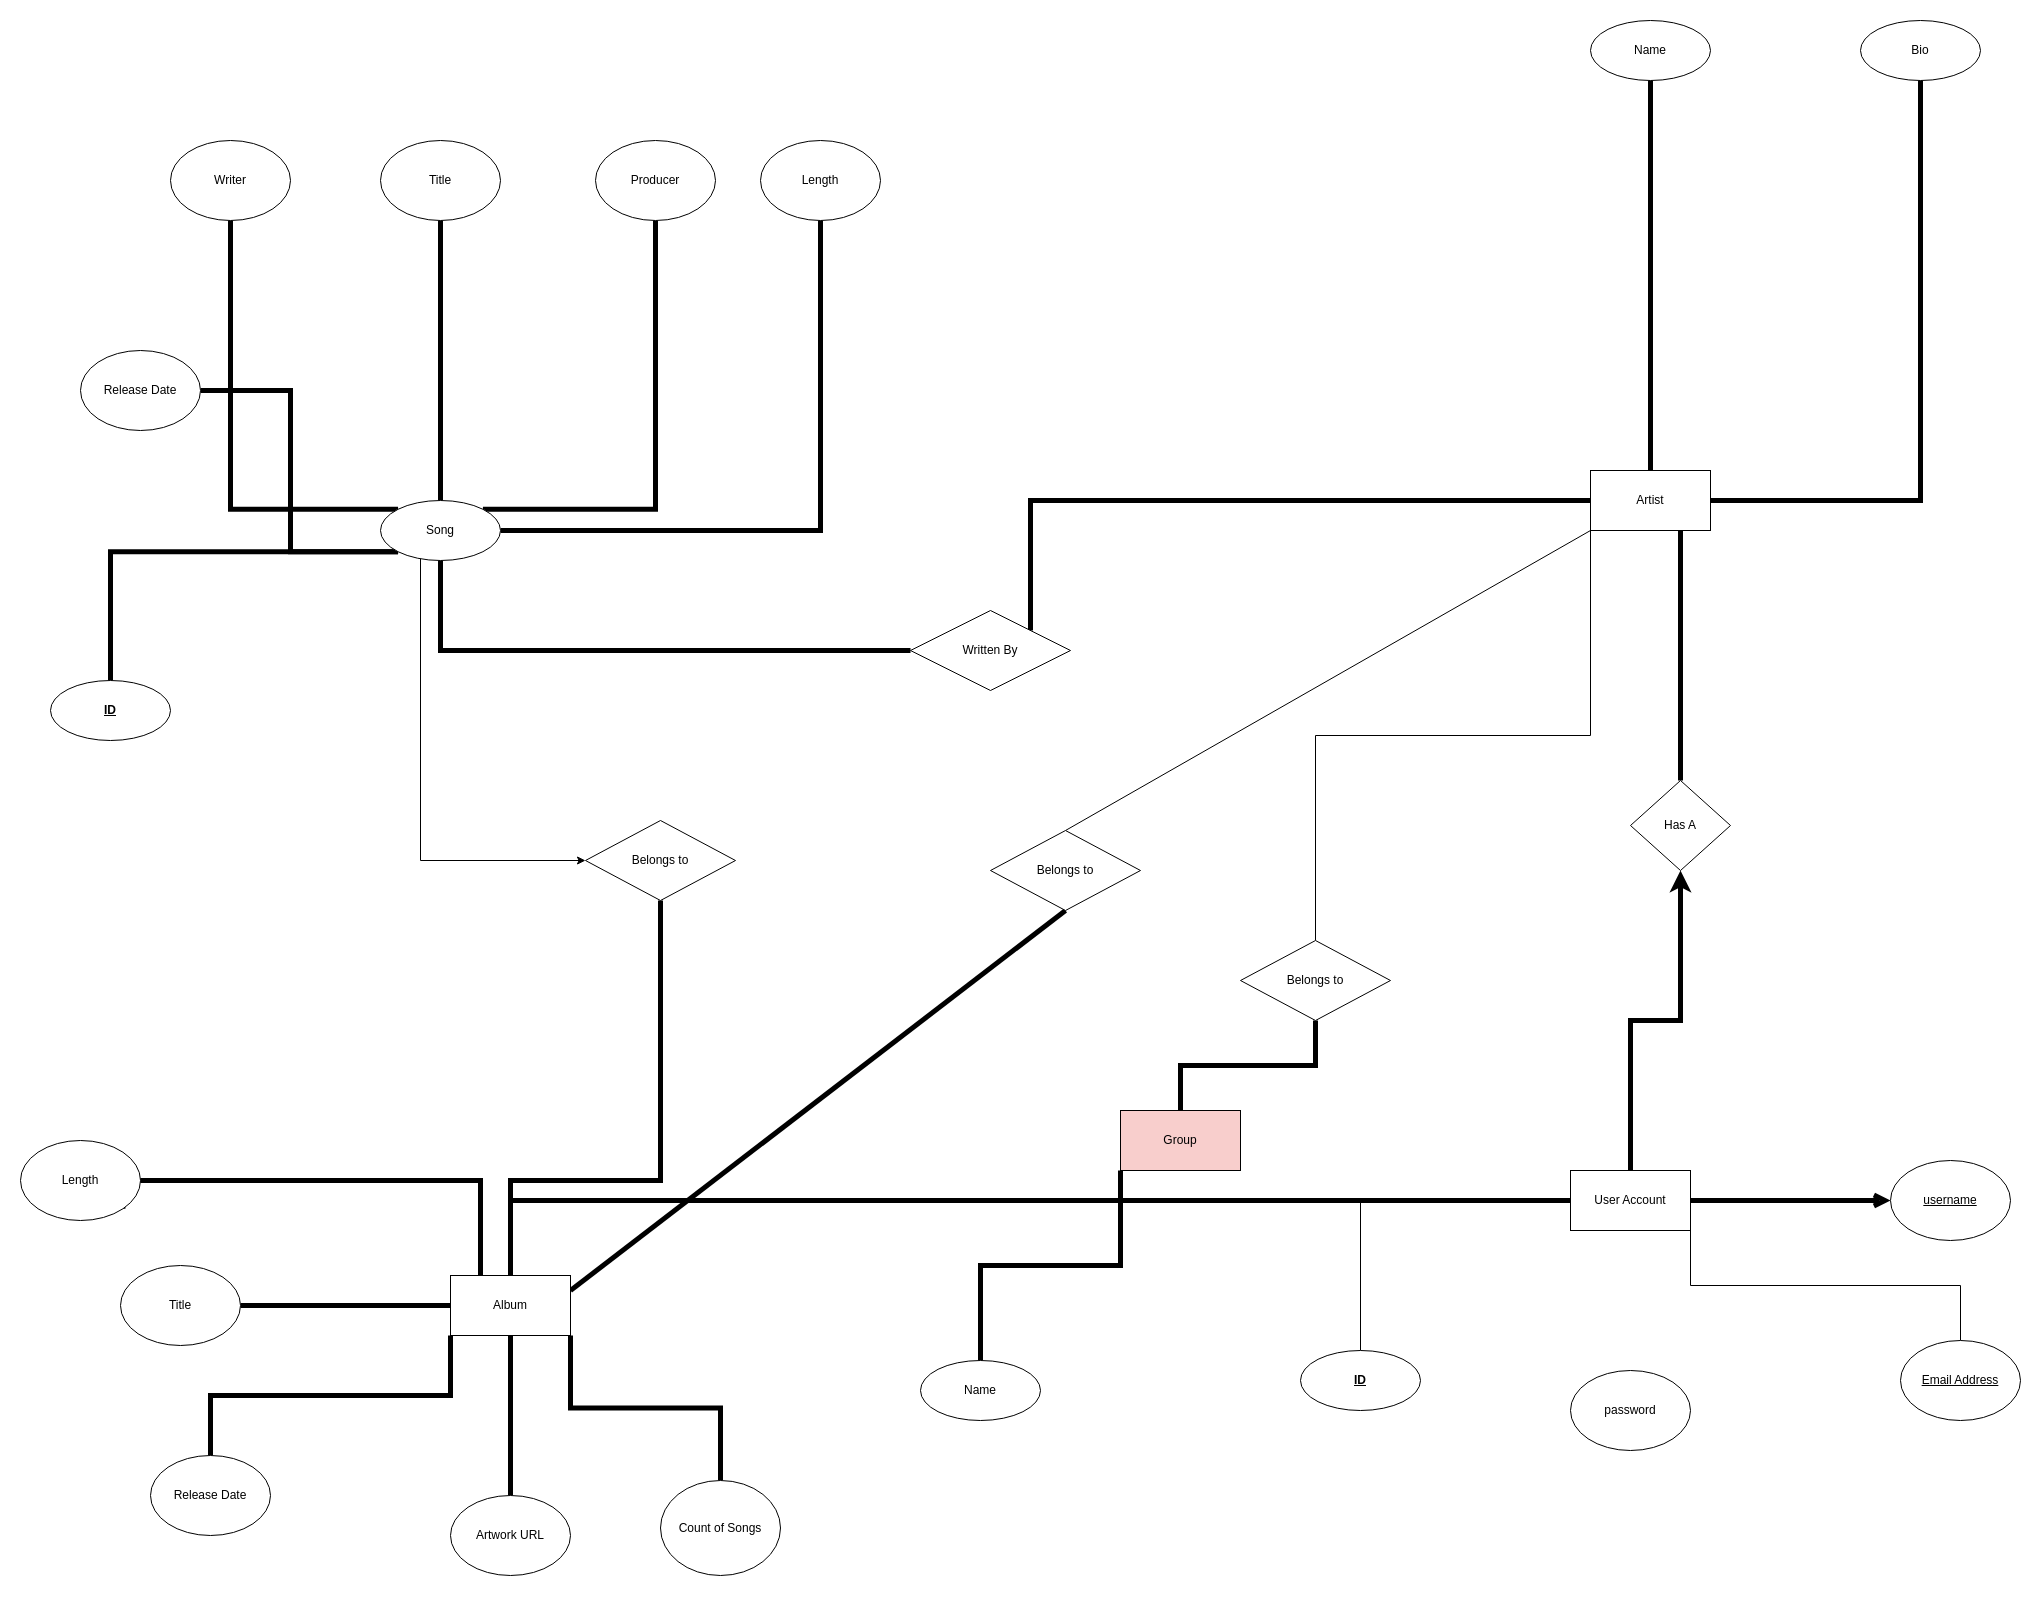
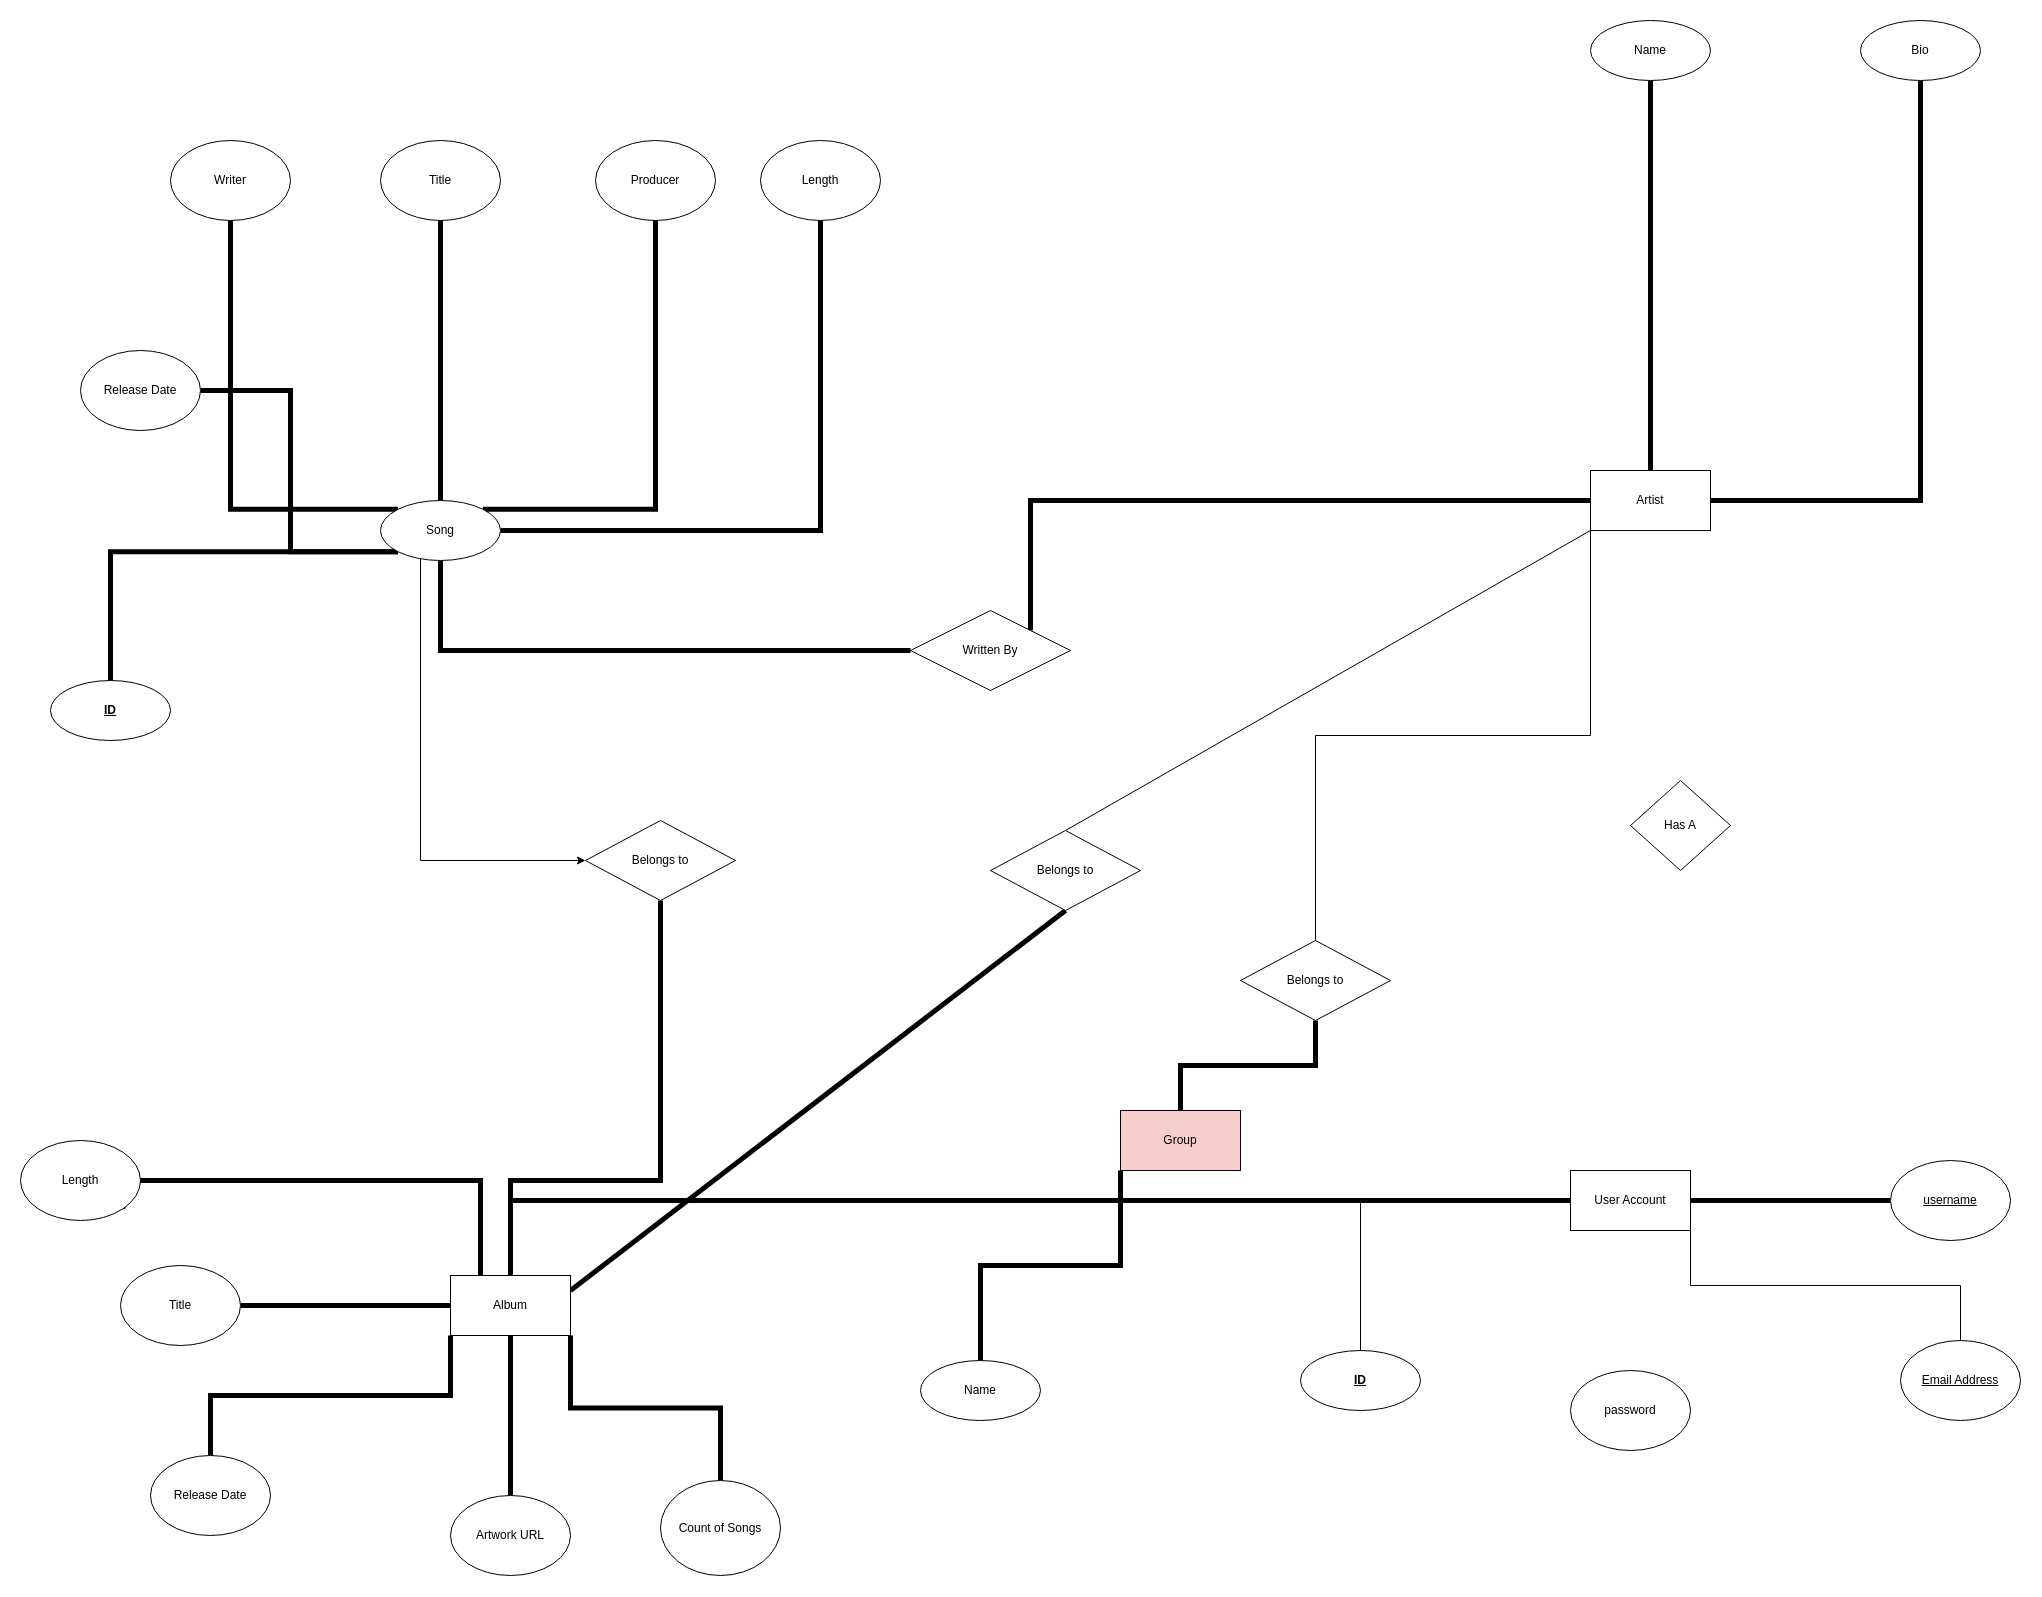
(1681, 656) -> none
(1649, 1021) -> none
(1878, 1201) -> (1888, 1201)
